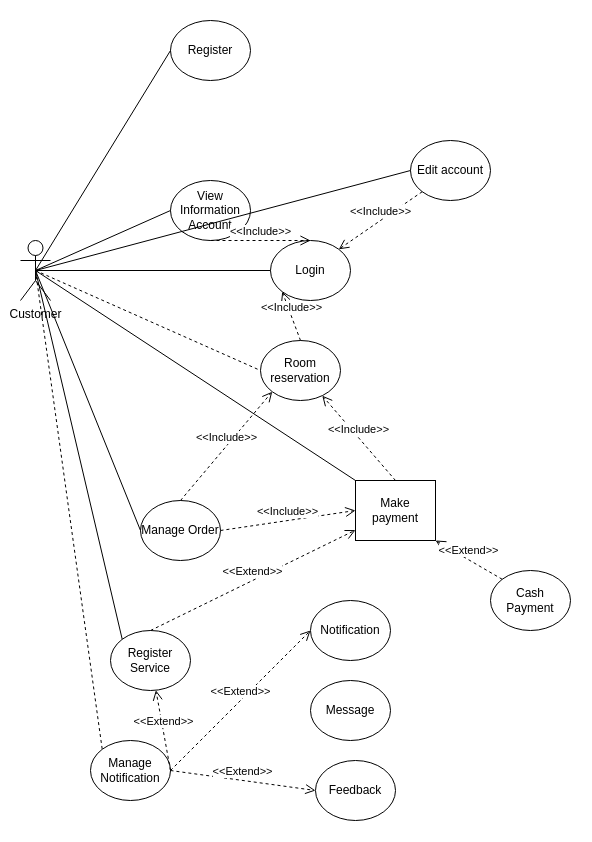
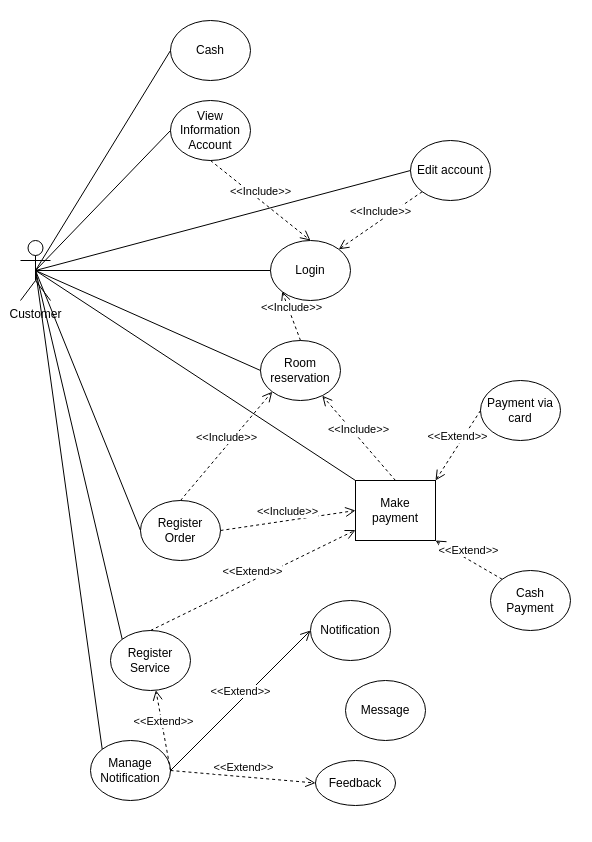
(211, 51) -> (211, 51)
(211, 211) -> (211, 131)
(153, 323) -> (153, 323)
none -> (521, 411)
none -> (459, 445)
(70, 518) -> (70, 518)
(181, 531) -> (181, 531)
(351, 711) -> (386, 711)
(208, 733) -> (208, 733)
(356, 791) -> (356, 783)
